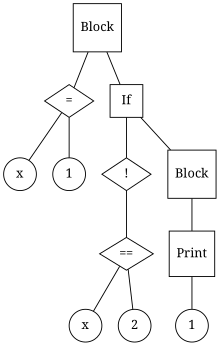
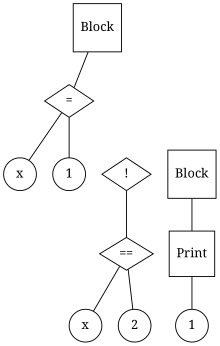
(126, 101) -> none
